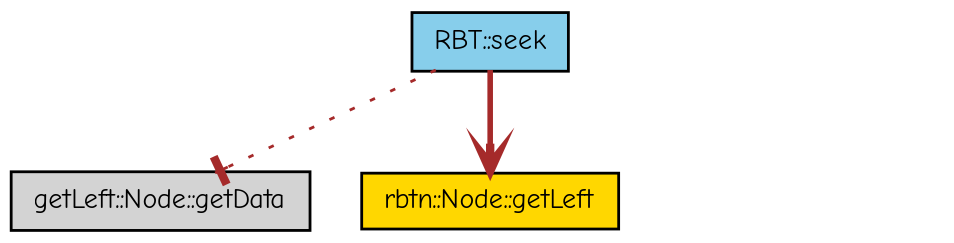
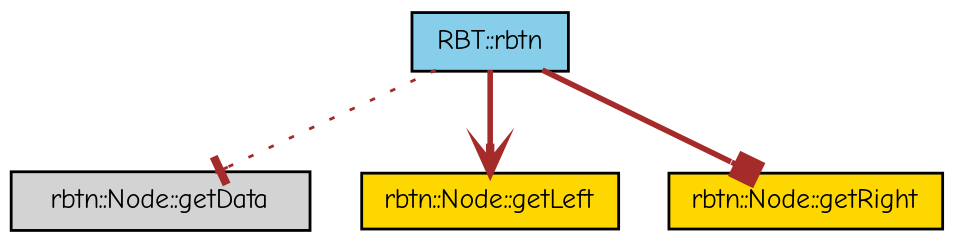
(490, 42) -> (490, 42)
(161, 201) -> (161, 201)
none -> (806, 201)
